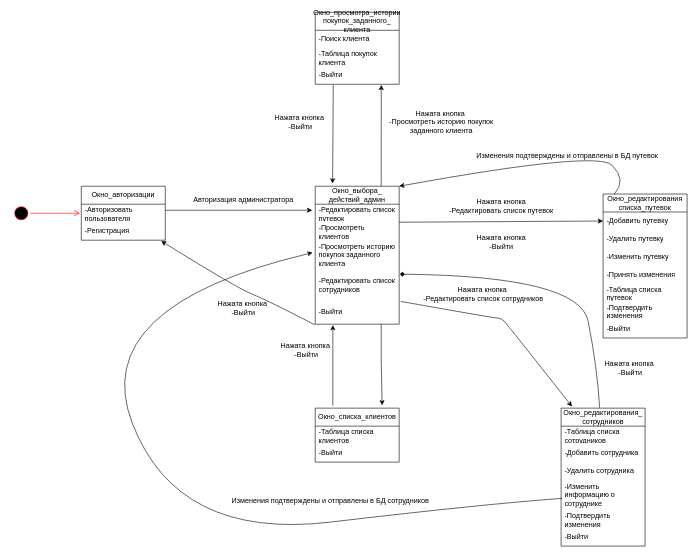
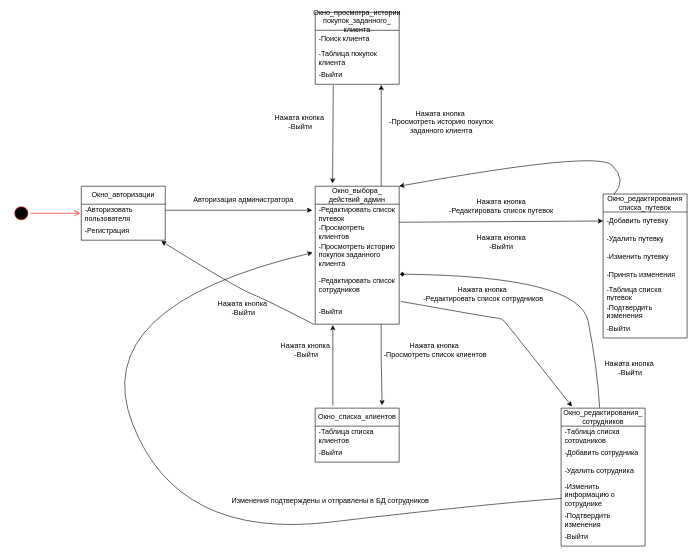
(567, 156) -> none
none -> (435, 350)
